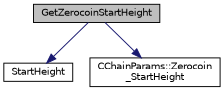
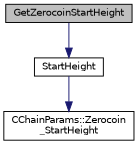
(120, 37) -> (69, 89)
